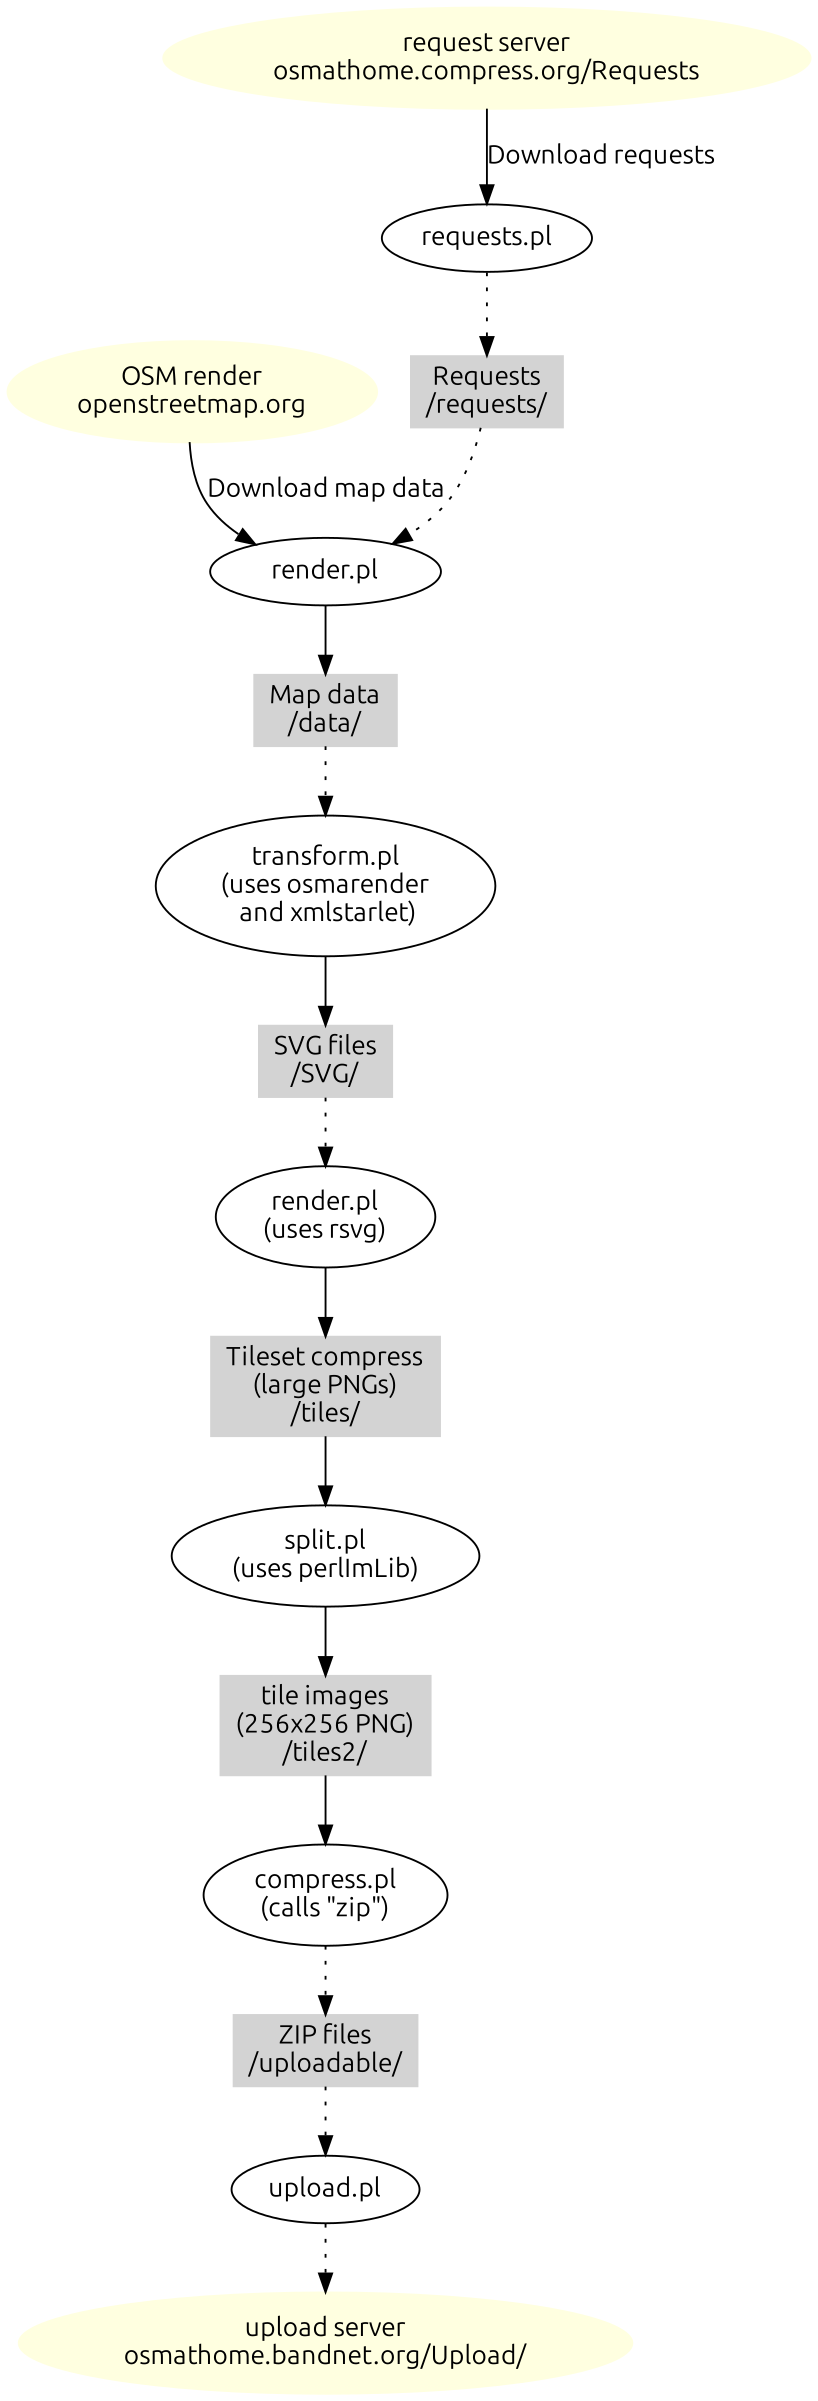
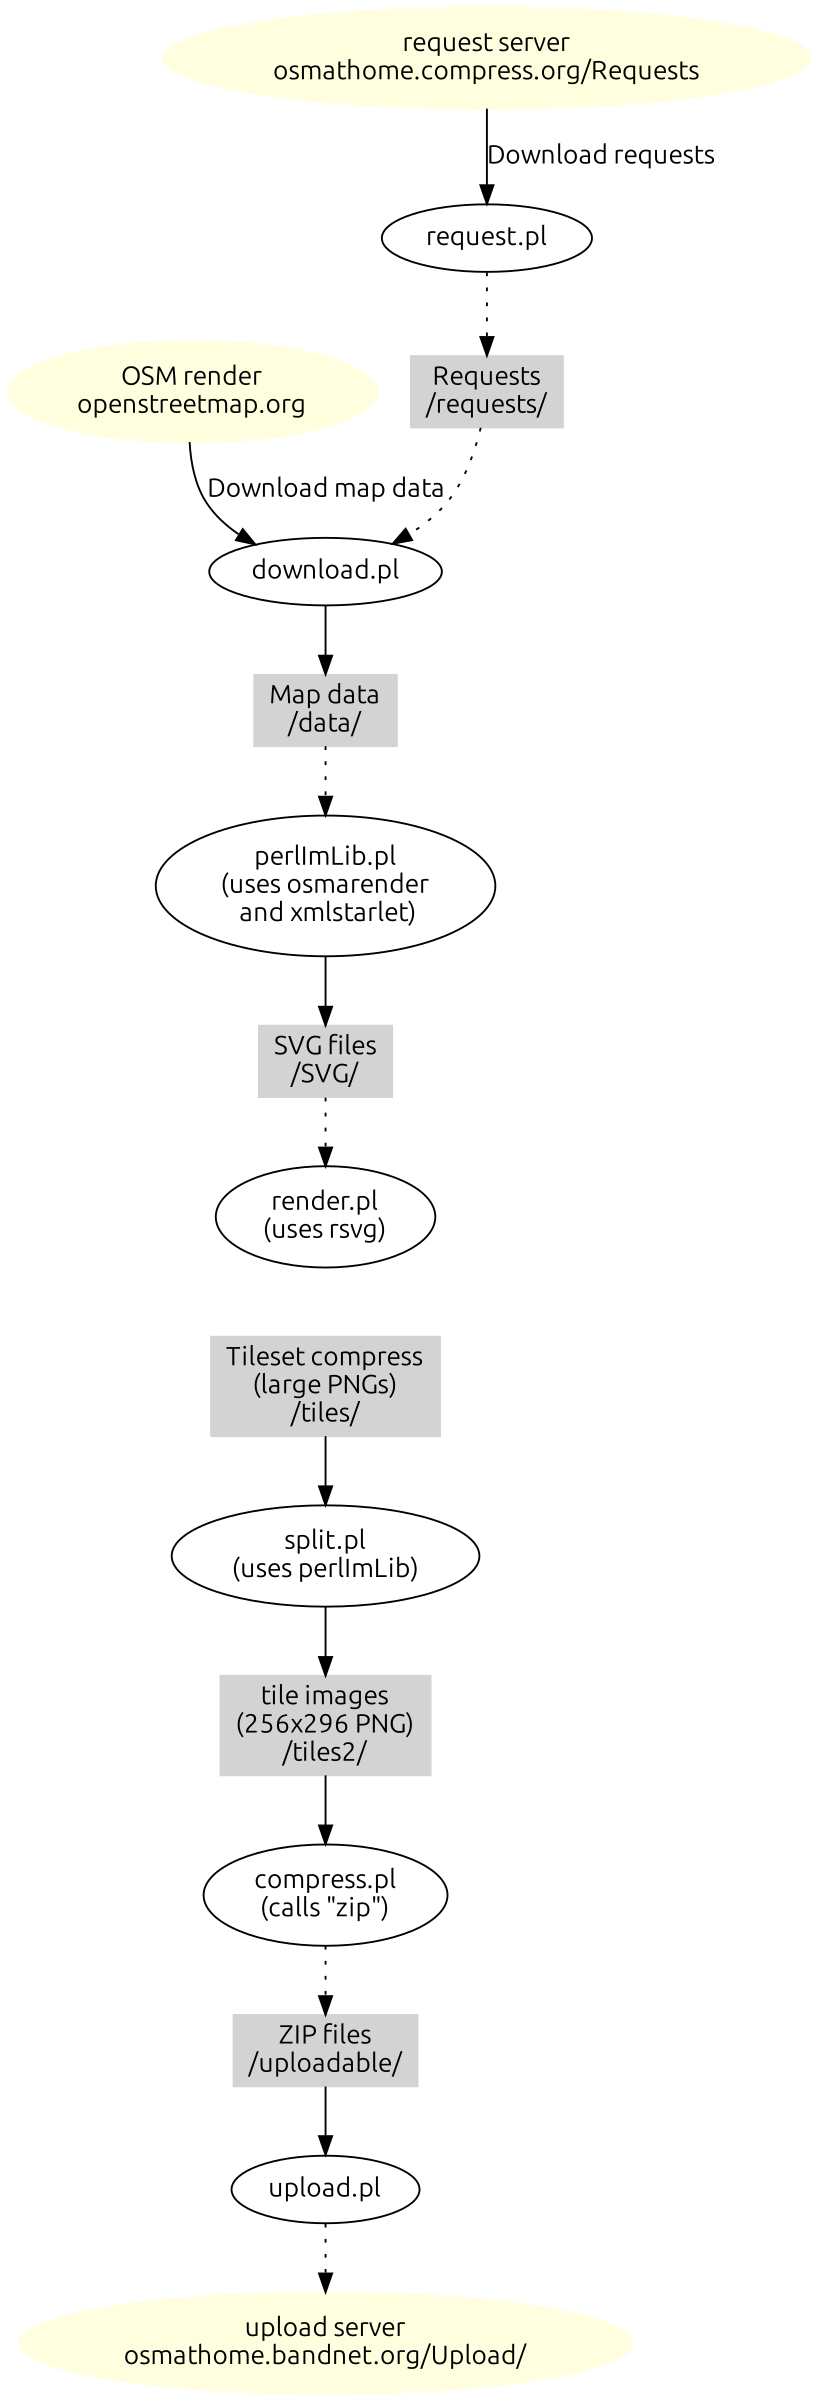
(487, 238) -> (487, 238)
(326, 572) -> (326, 572)
(326, 886) -> (326, 886)
(326, 1293) -> none
(326, 1726) -> (326, 1726)
(326, 2111) -> (326, 2111)
